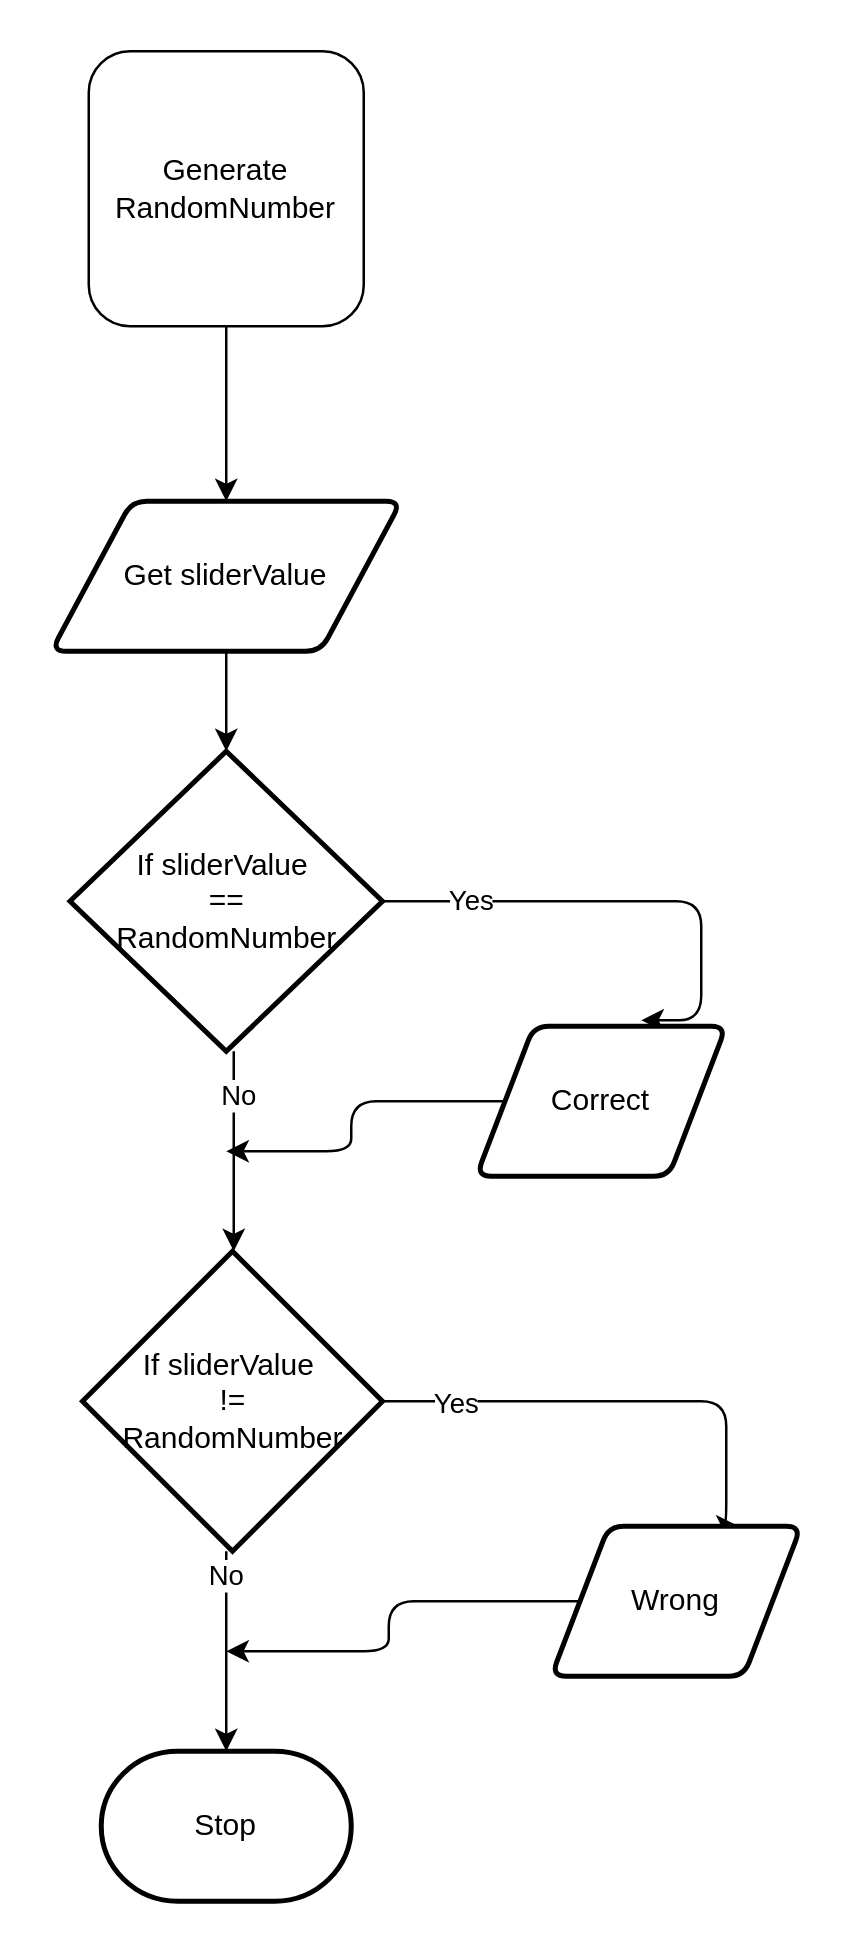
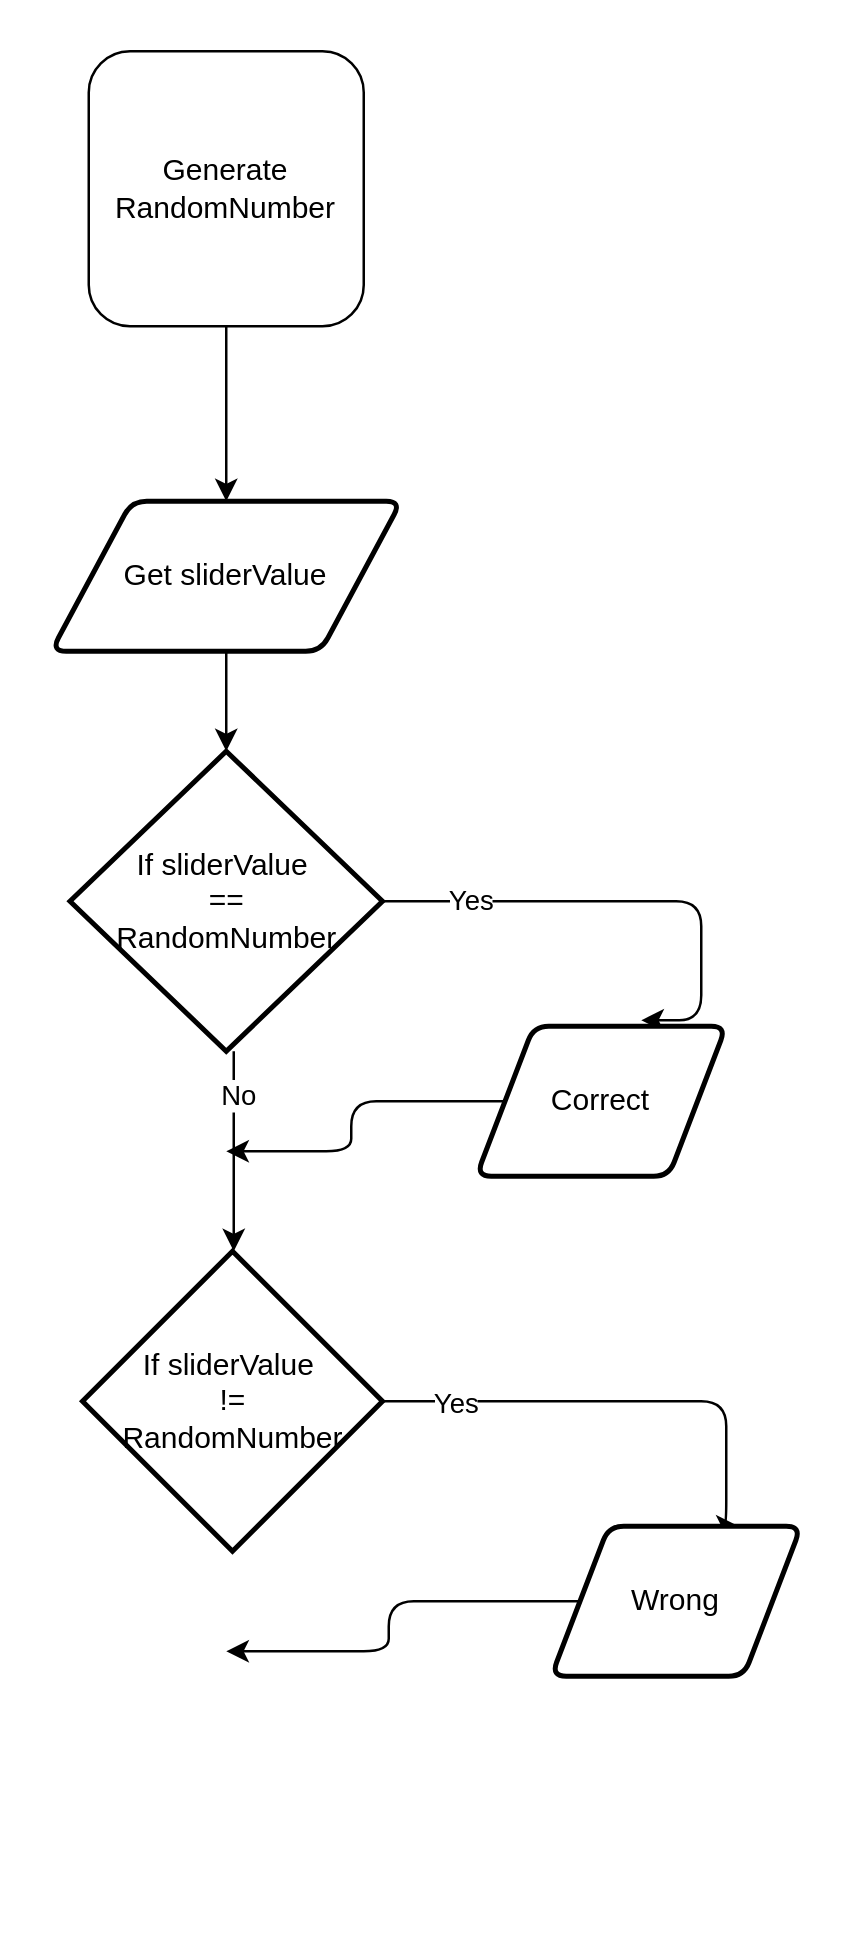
(226, 1643) -> none
(226, 1826) -> none
